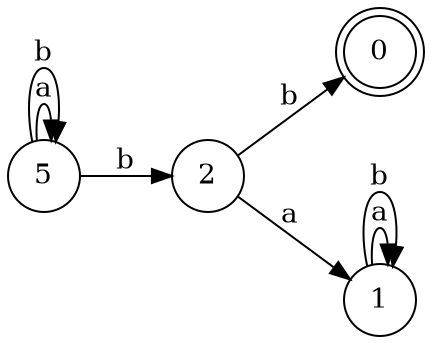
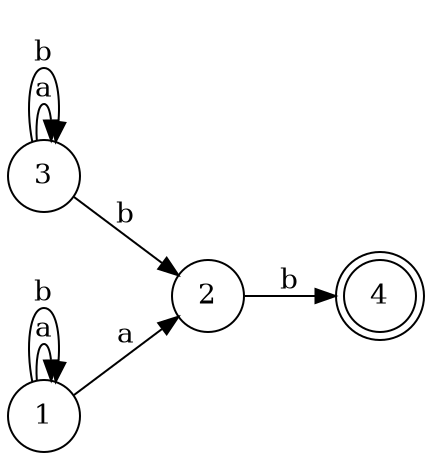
(380, 52) -> (380, 296)
(44, 176) -> (44, 176)
(286, 232) -> (118, 362)
